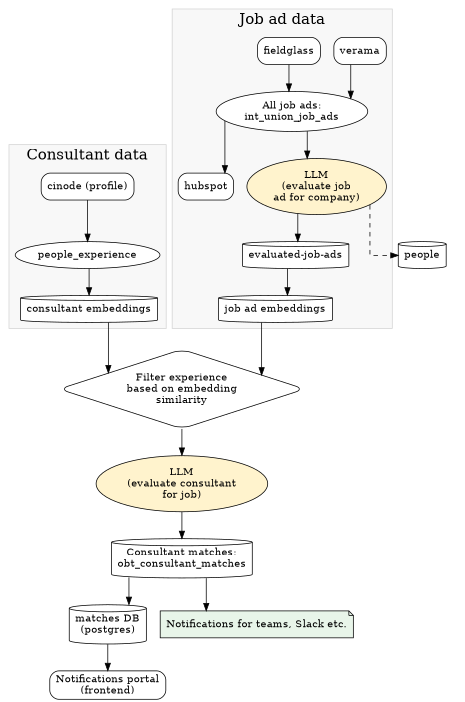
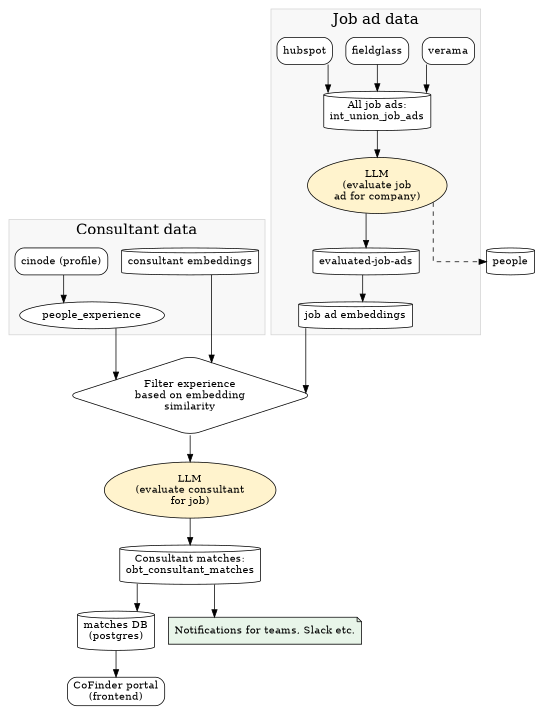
(292, 111) -> (377, 111)
(225, 143) -> (328, 75)
(89, 278) -> (116, 350)
(108, 685) -> (116, 691)
